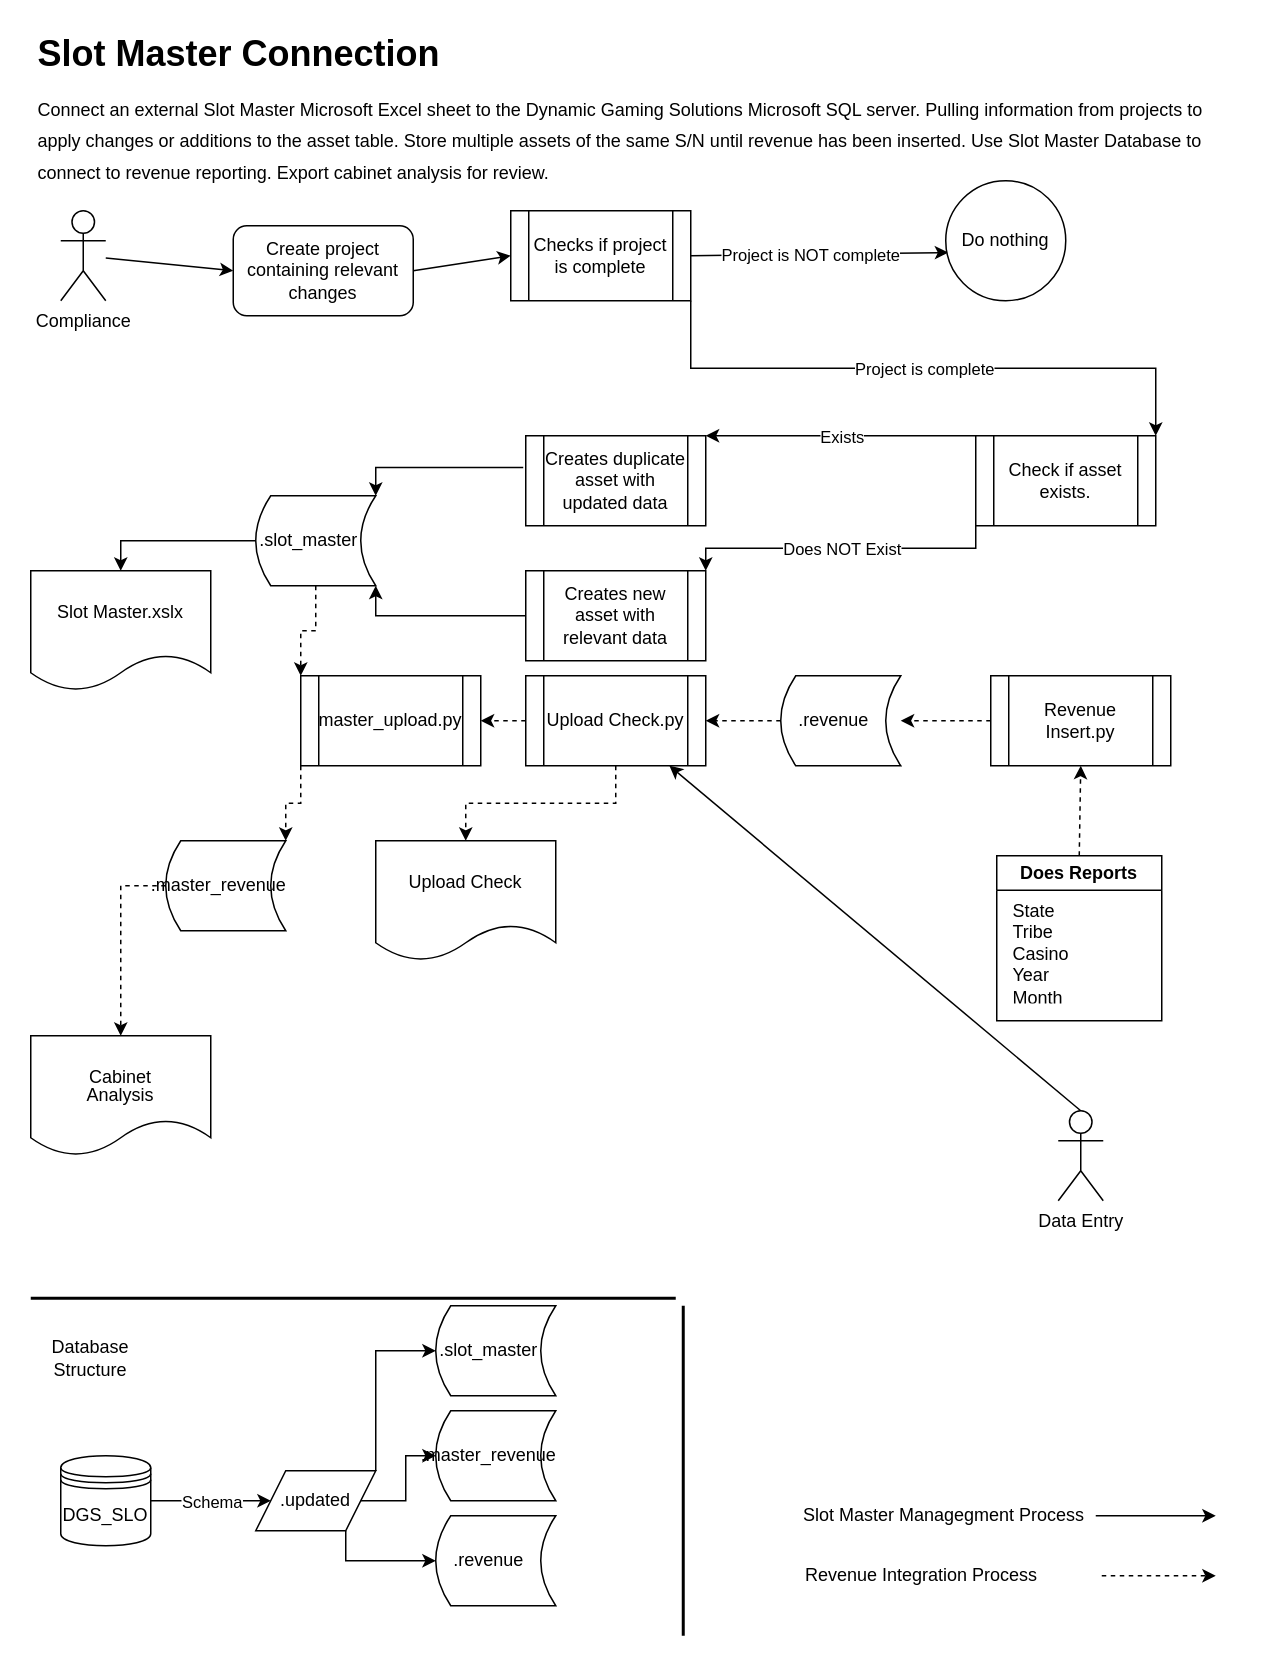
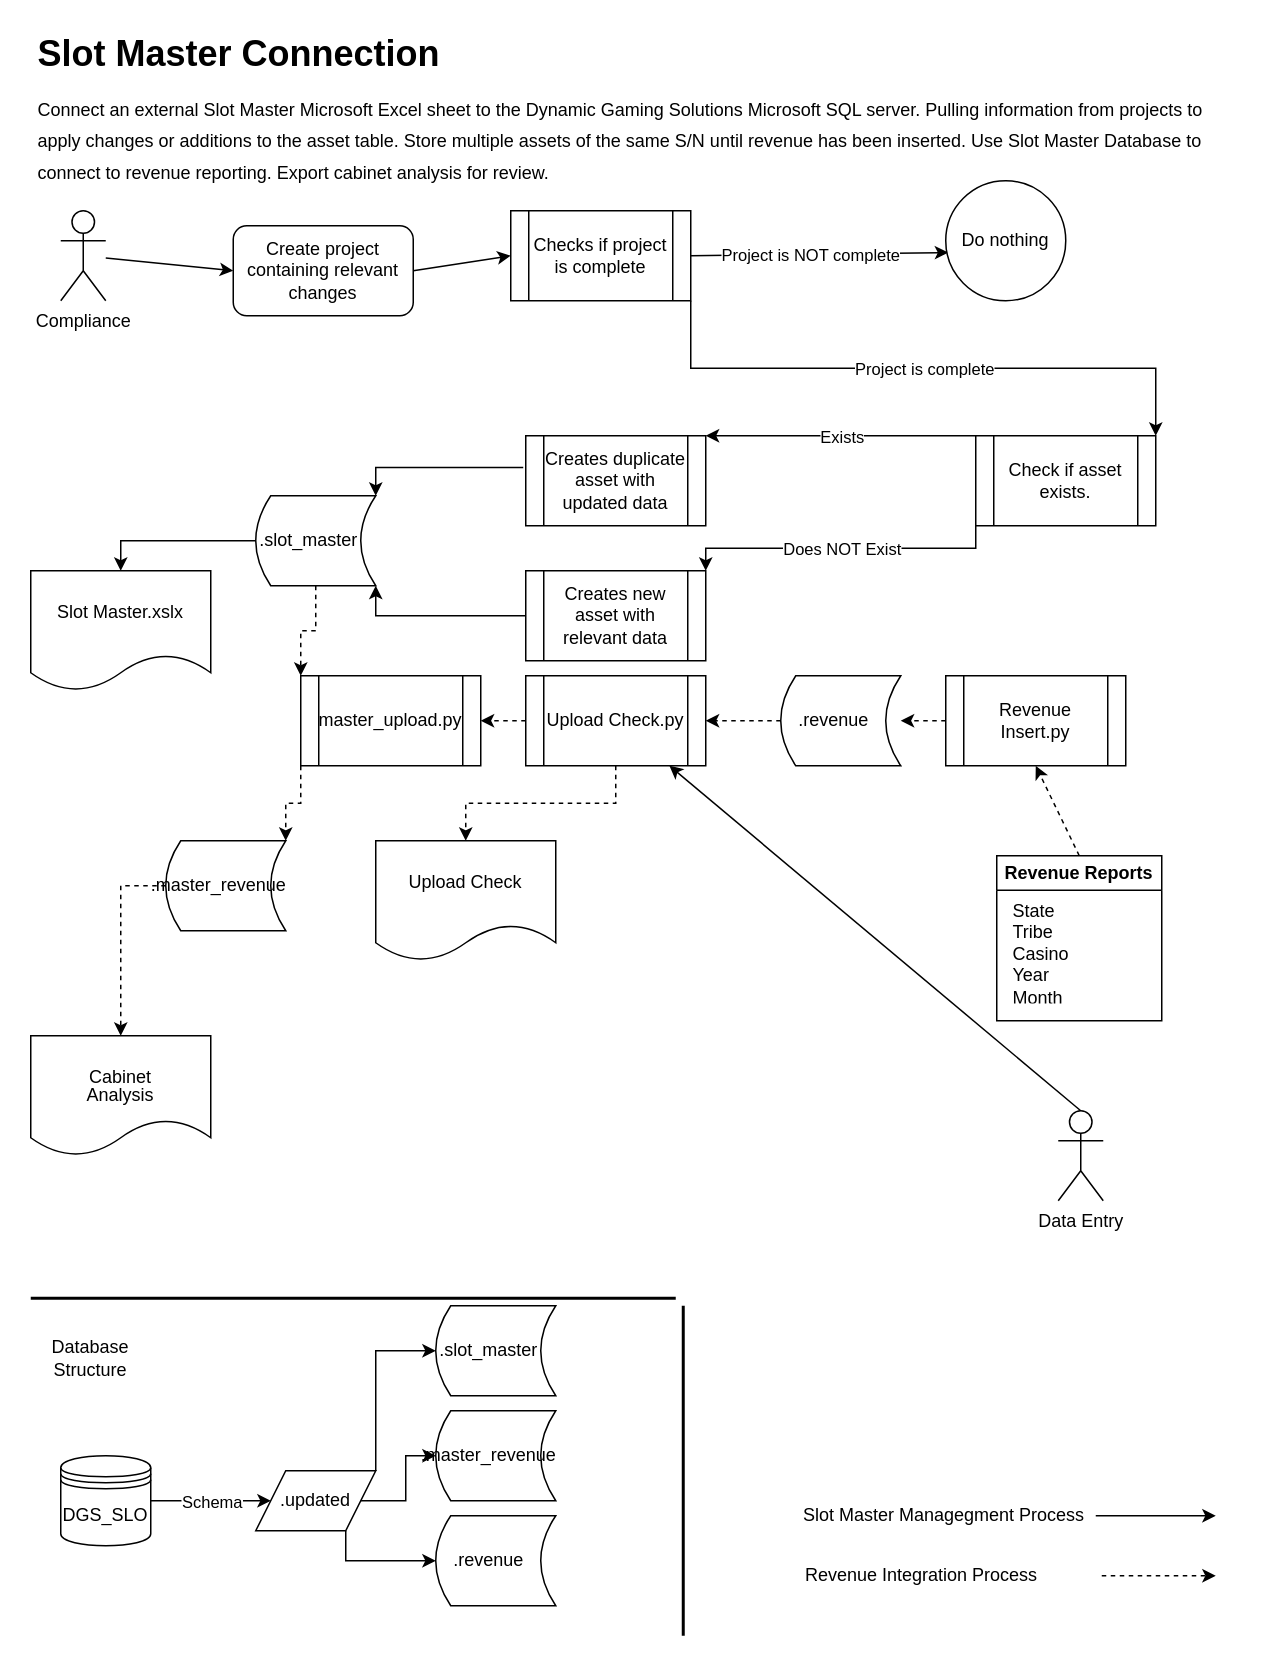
(1081, 721) -> (1036, 721)
(1079, 874) -> (1079, 874)
